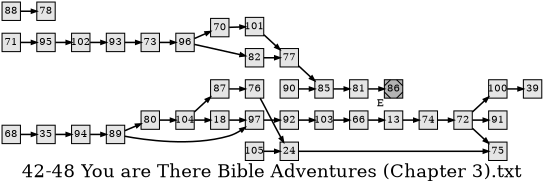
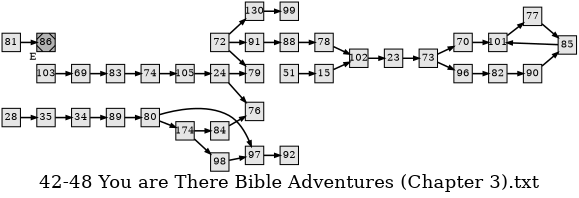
(200, 36) -> (443, 51)
(11, 42) -> (289, 74)
(46, 42) -> (324, 74)
(116, 42) -> (394, 58)
none -> (269, 42)
none -> (339, 49)
(269, 58) -> (513, 74)
(220, 89) -> (220, 131)
(339, 89) -> (535, 44)
(498, 89) -> (255, 11)
(533, 89) -> (289, 11)
(270, 117) -> (235, 91)
(185, 120) -> (185, 131)
(220, 120) -> (220, 162)
(304, 120) -> none
(359, 120) -> (81, 74)
(394, 120) -> (116, 74)
(443, 120) -> (165, 74)
(11, 134) -> (11, 118)
(81, 134) -> (81, 118)
(183, 142) -> (211, 110)
(498, 151) -> (255, 74)
